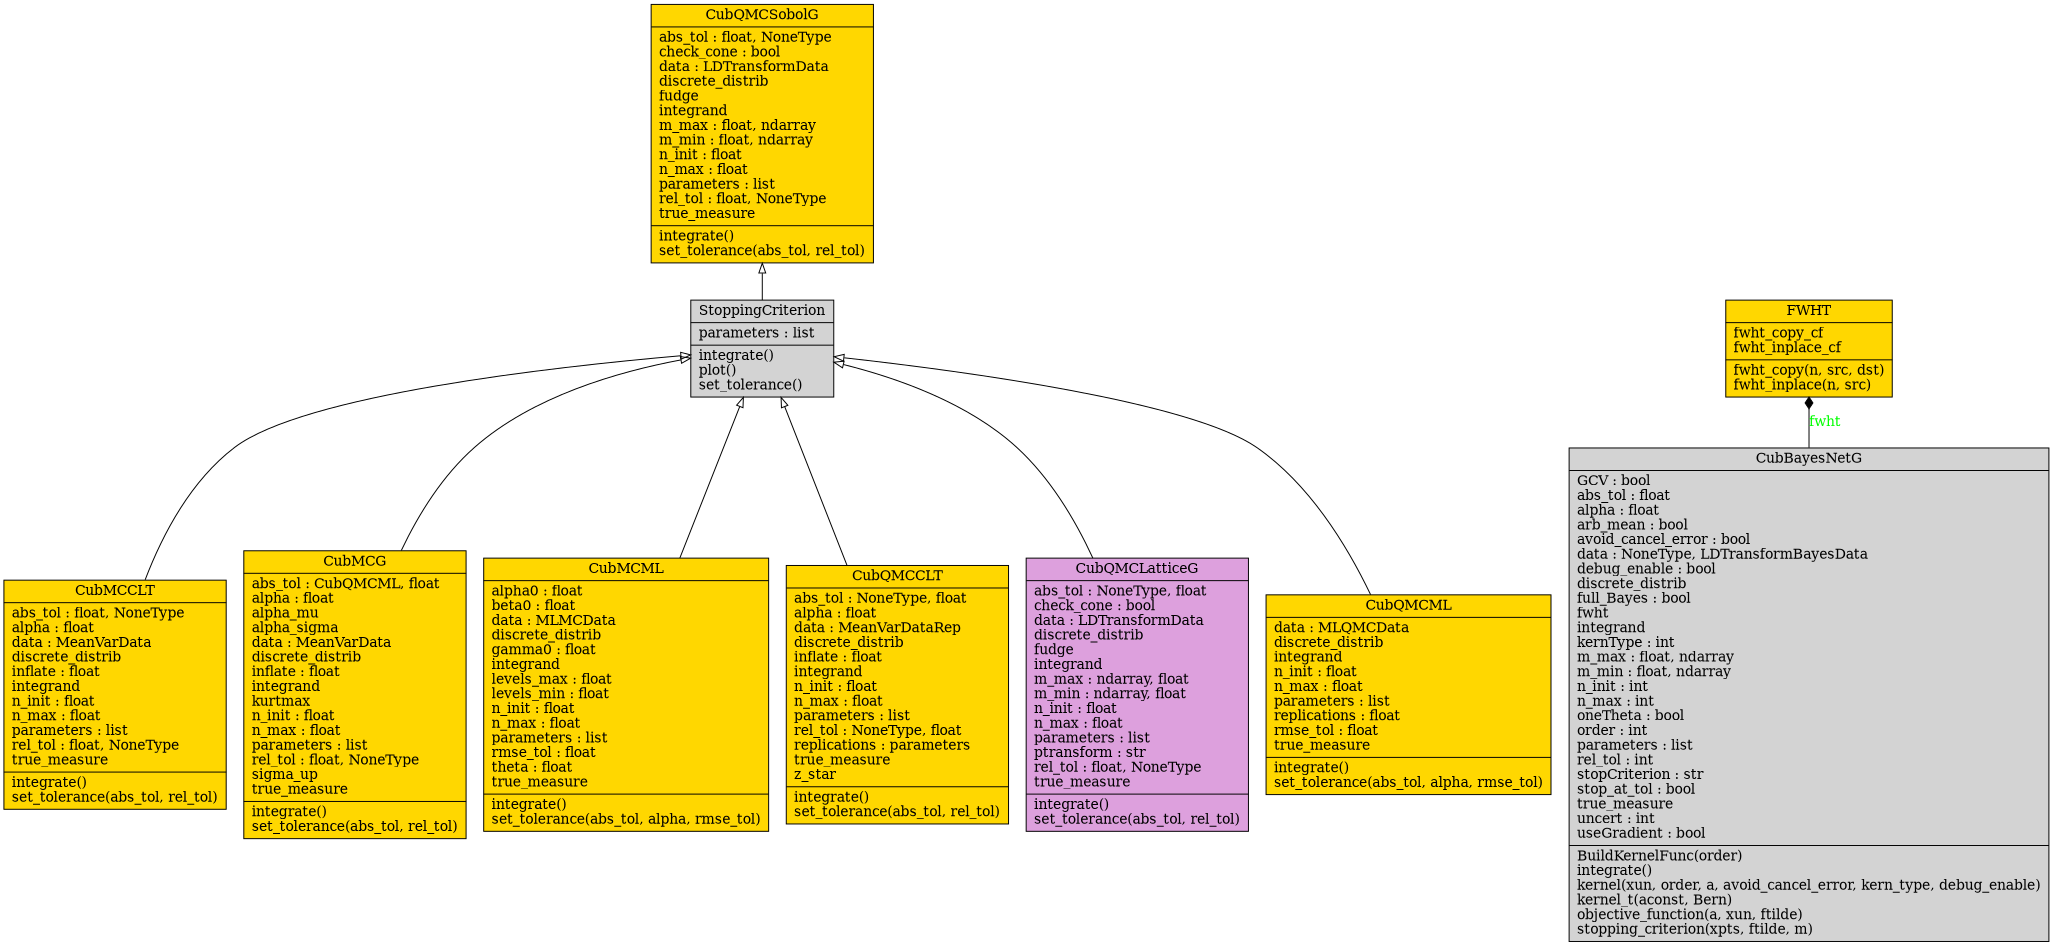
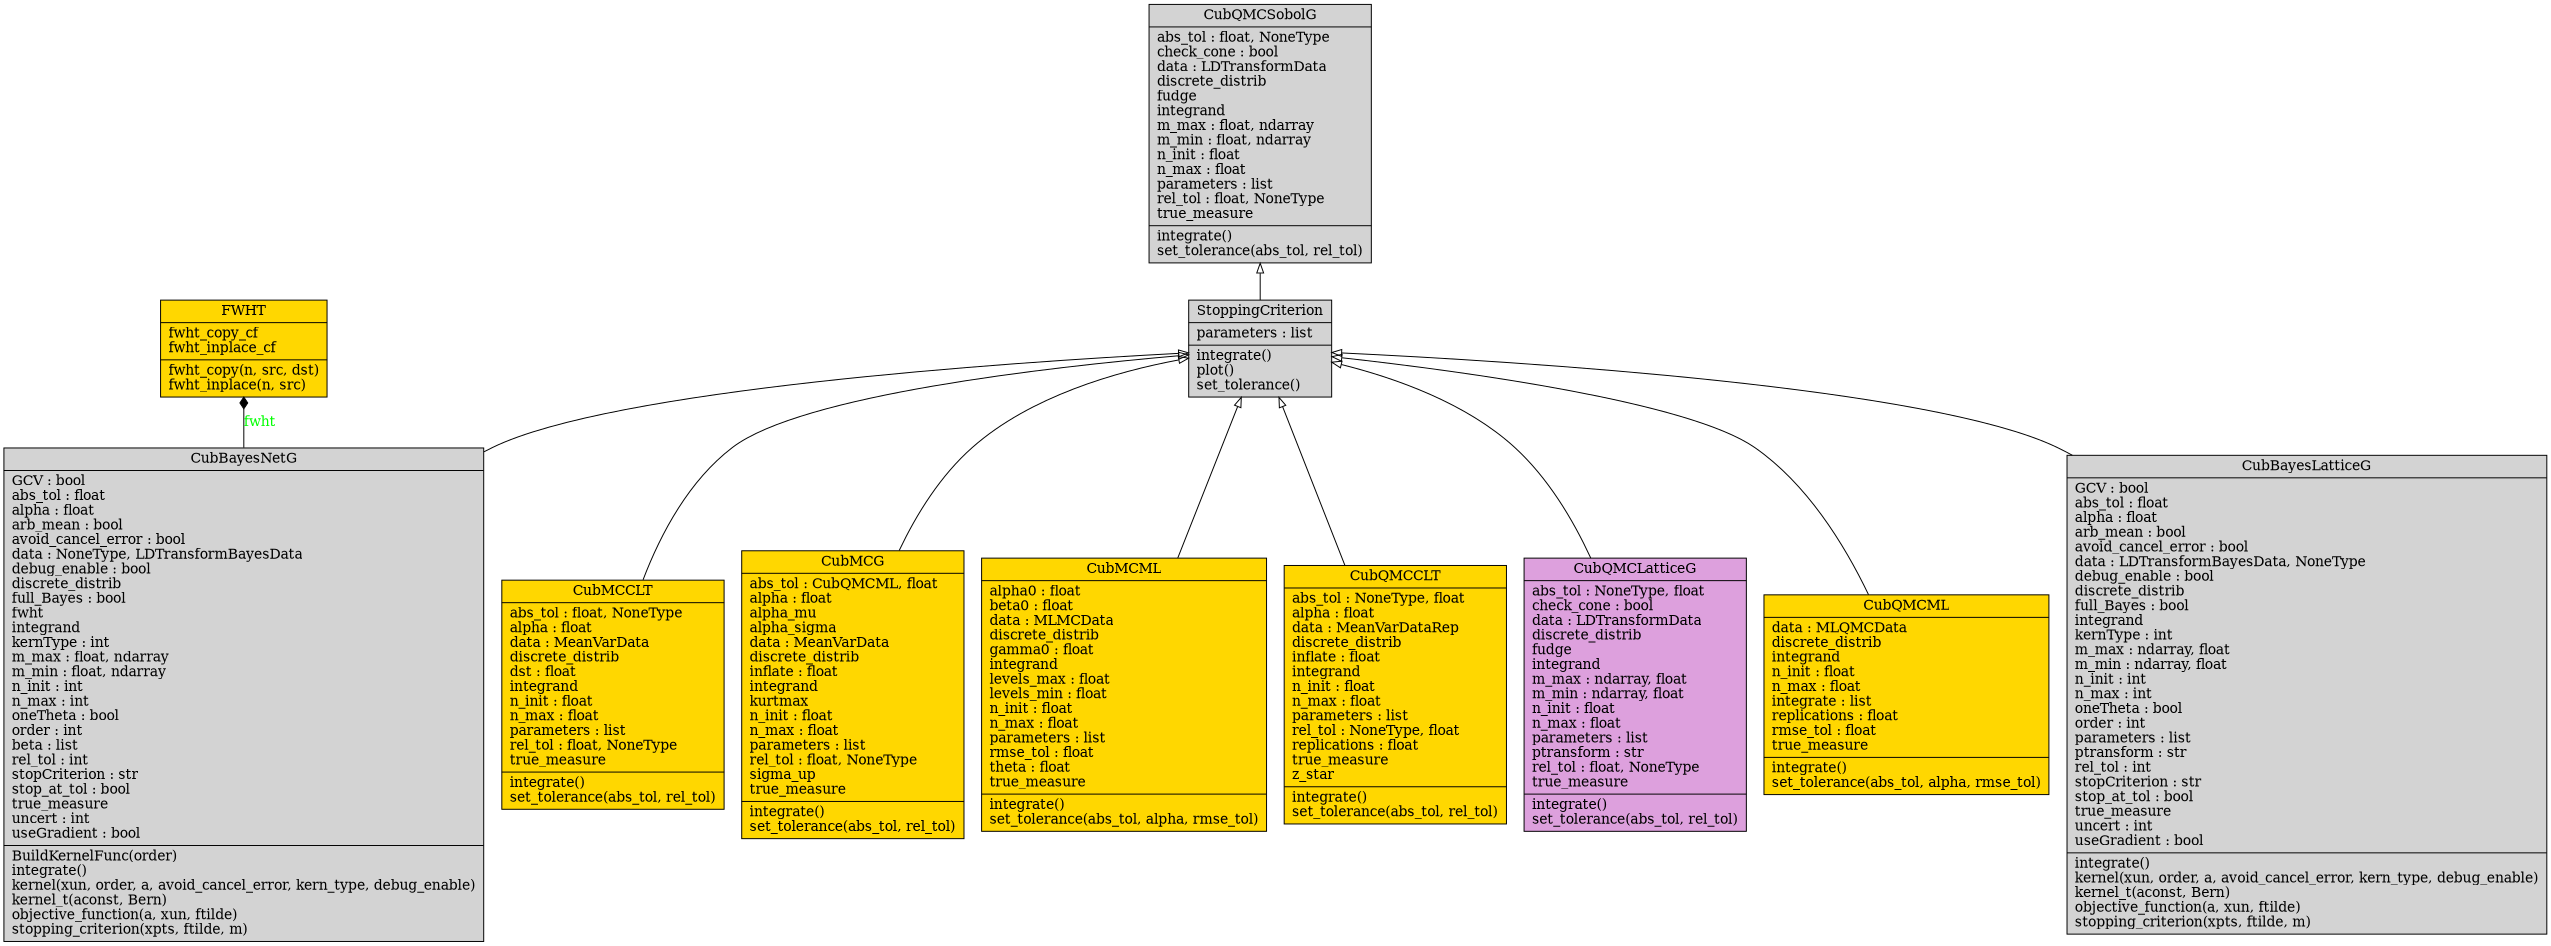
(762, 134) -> (1260, 134)
none -> (827, 381)
(56, 672) -> (543, 672)
none -> (2307, 695)
(1332, 702) -> (1822, 702)
(883, 746) -> (1356, 746)
(1635, 746) -> (45, 746)
